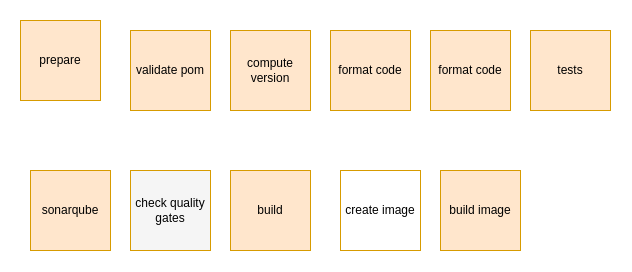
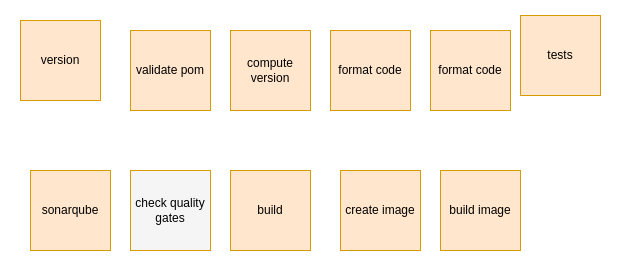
(61, 61) -> (61, 61)
(571, 71) -> (561, 56)
(381, 211) -> (381, 211)
